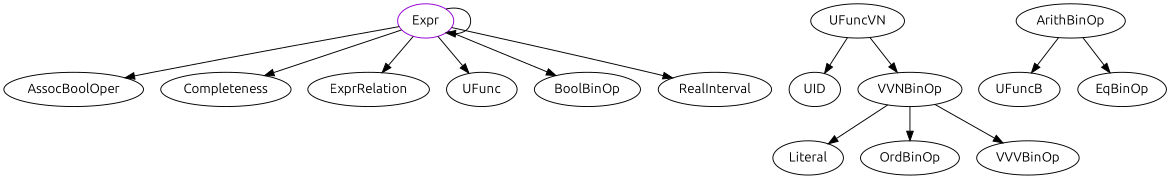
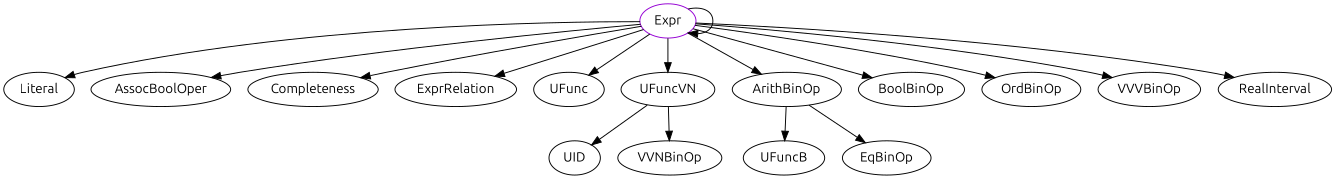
none -> (668, 51)
none -> (720, 51)
(910, 119) -> (841, 47)
(965, 121) -> (900, 44)
(862, 122) -> (356, 33)
